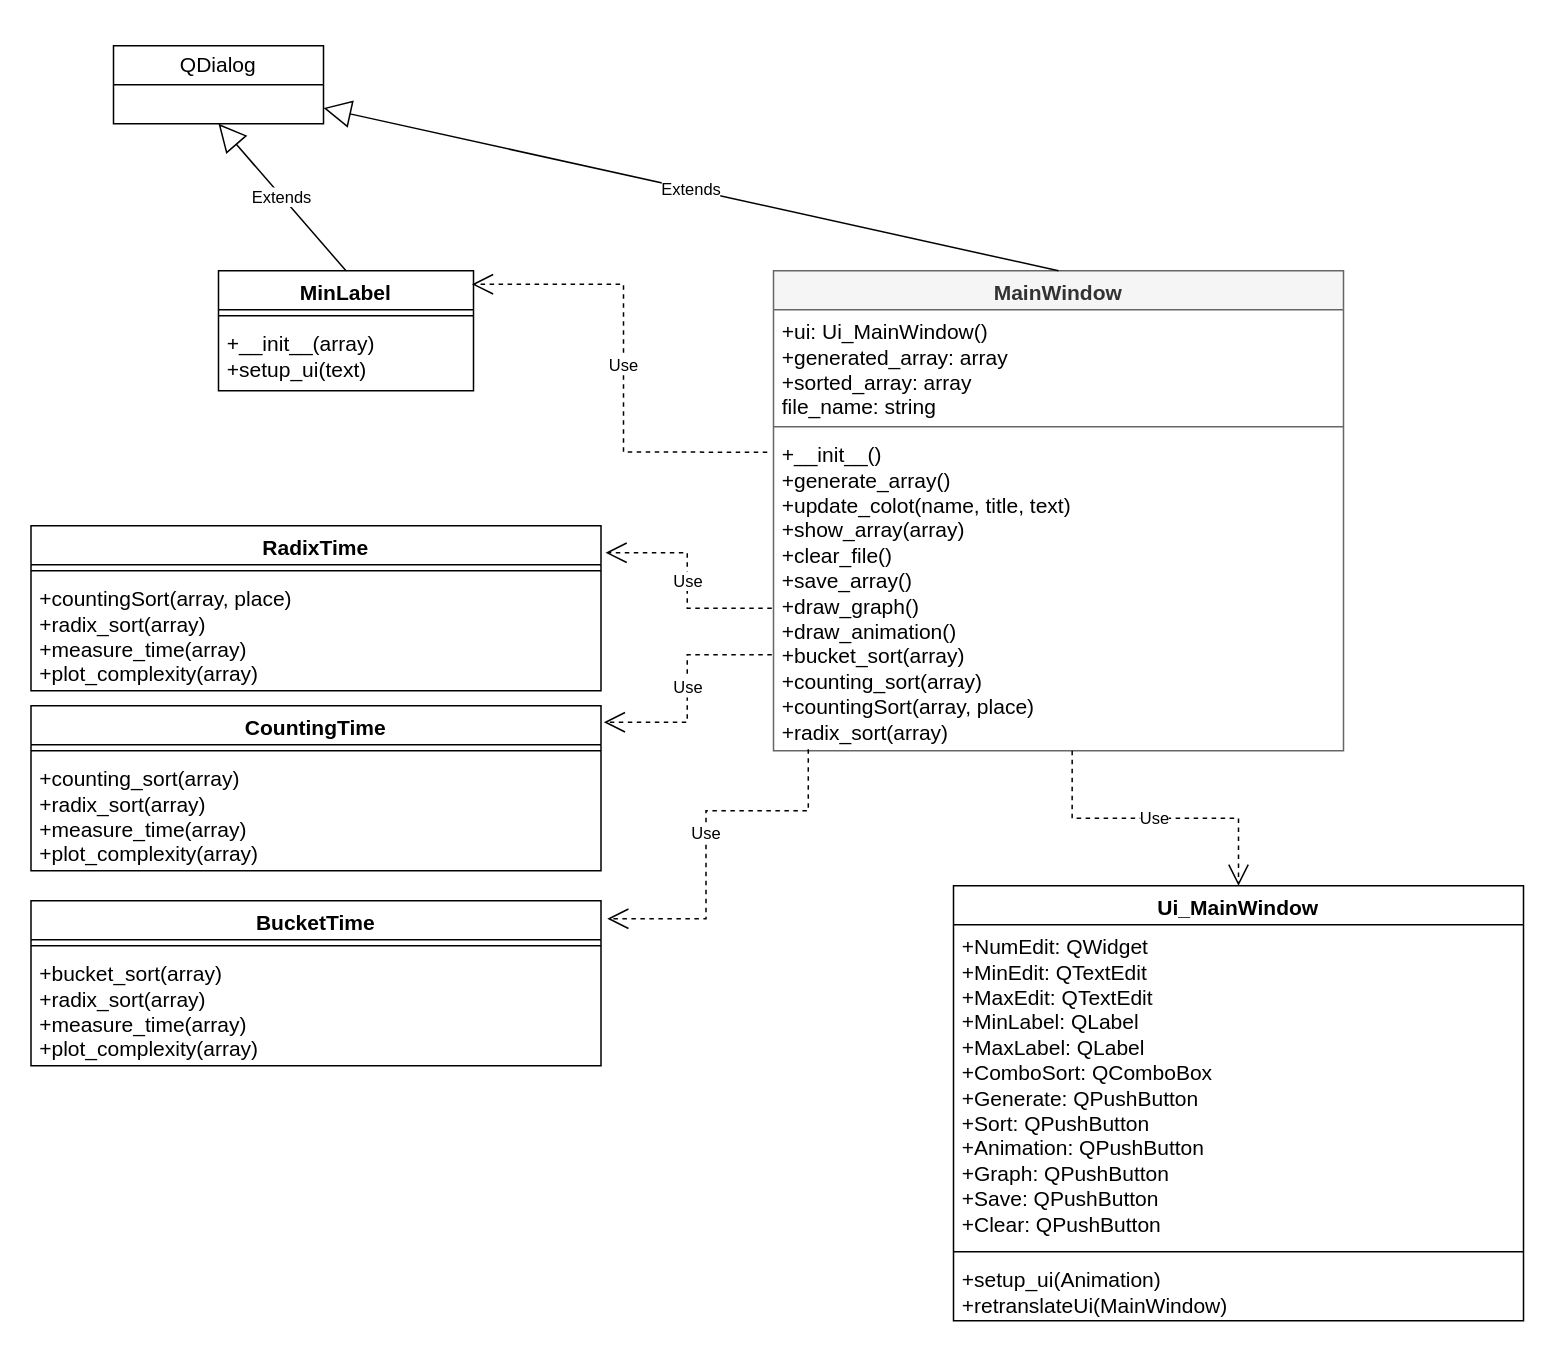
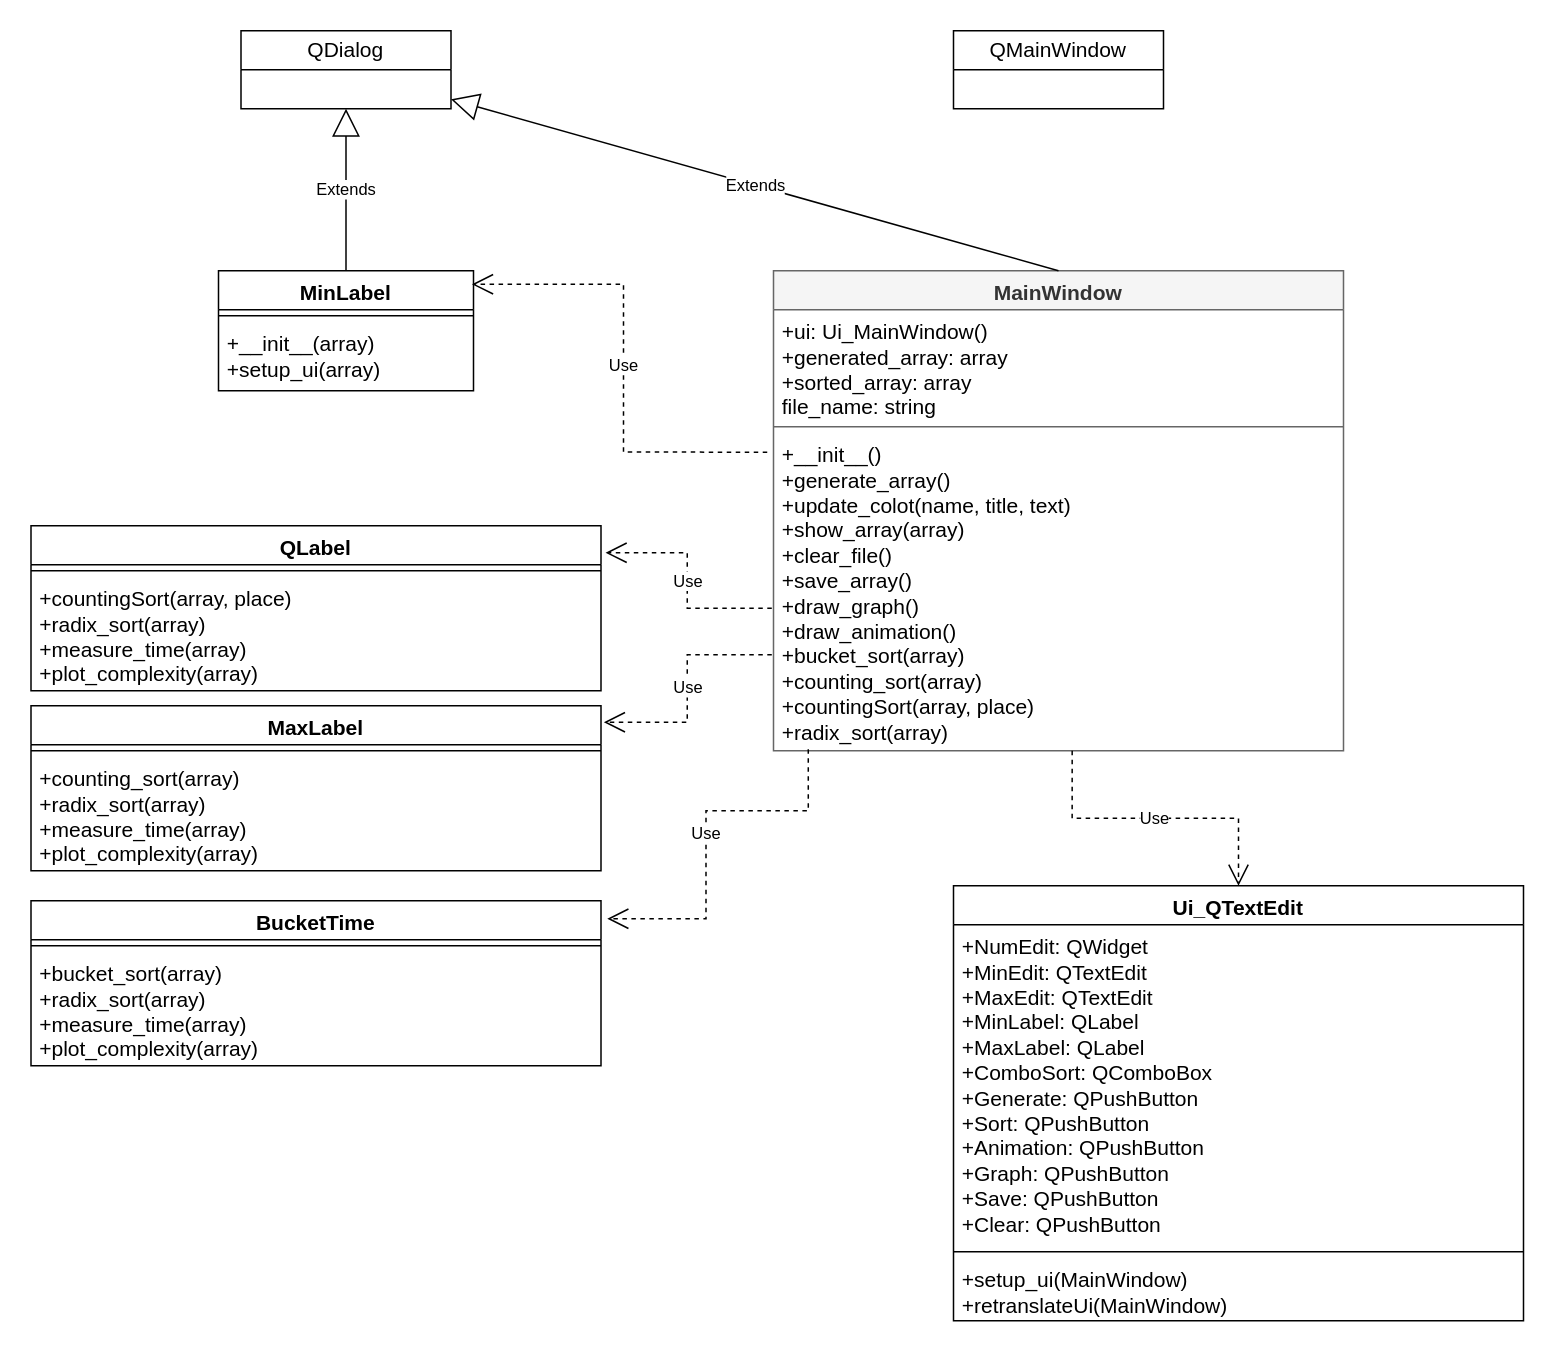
none -> (1058, 70)
(218, 85) -> (346, 70)
(303, 354) -> (306, 354)
(316, 547) -> (316, 547)
(316, 727) -> (316, 727)
(1238, 907) -> (1238, 907)
(1084, 1290) -> (1084, 1290)
